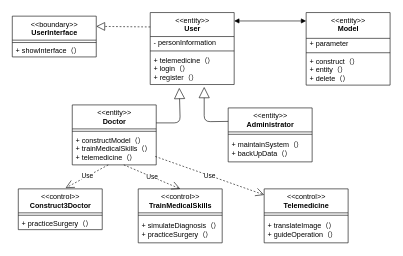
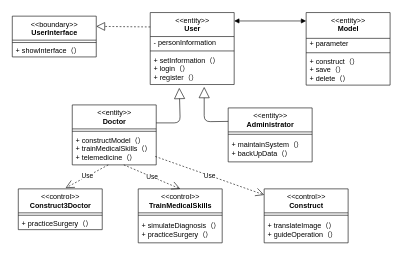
(186, 69) -> (191, 69)
(338, 70) -> (338, 70)
(307, 202) -> (307, 202)
